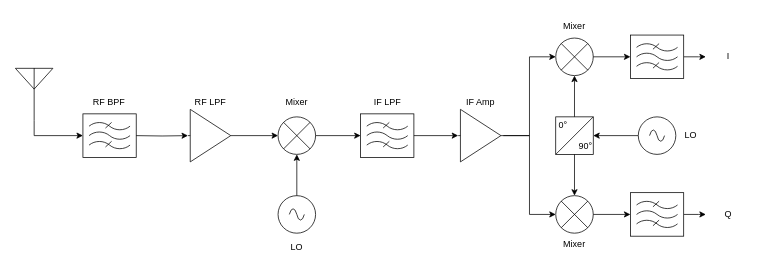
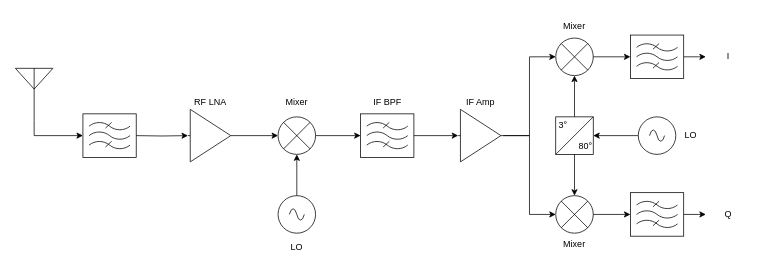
(109, 102) -> none
(210, 102) -> (210, 102)
(387, 102) -> (387, 102)
(563, 125) -> (563, 125)
(585, 146) -> (585, 146)
